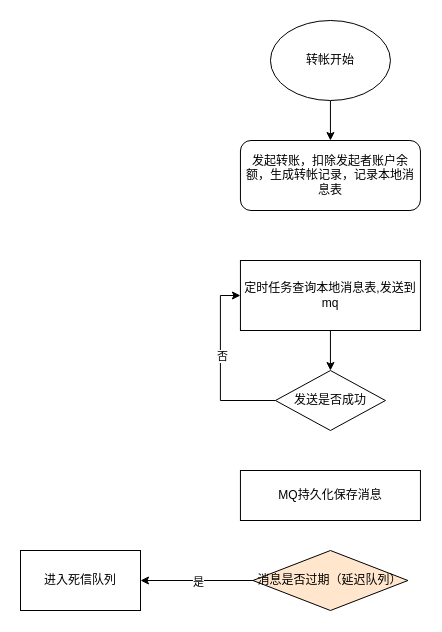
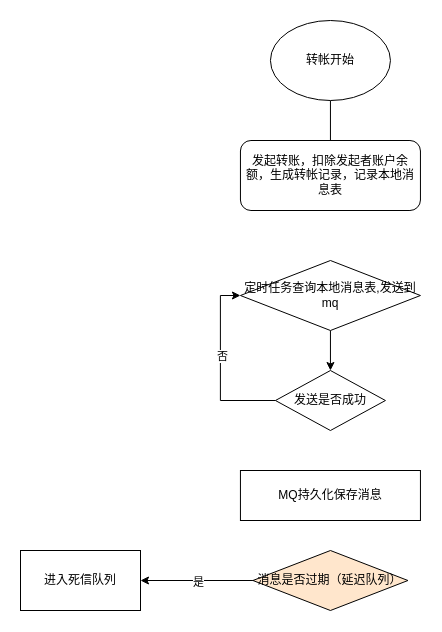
(330, 132) -> (330, 135)
(330, 296) -> (330, 296)
